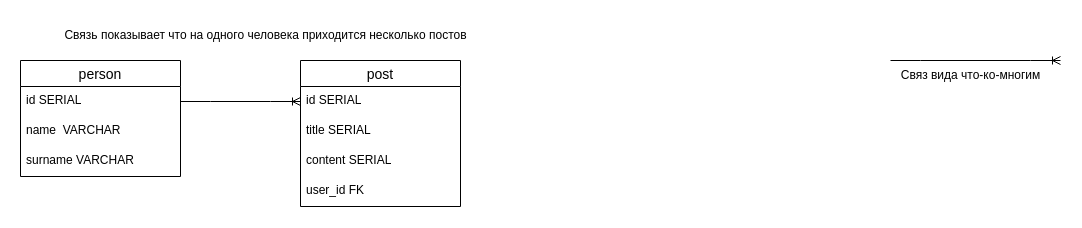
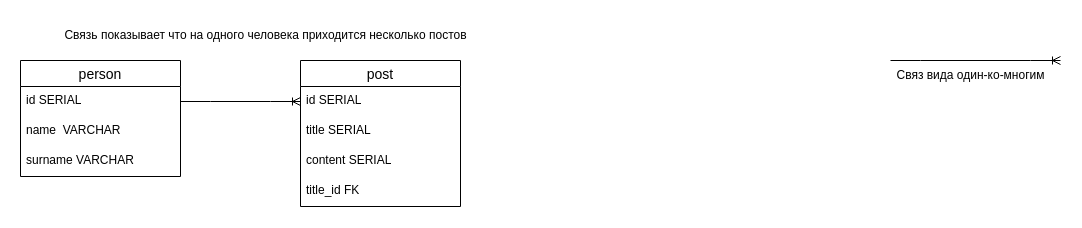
(971, 76) -> (971, 76)
(337, 191) -> (337, 191)
